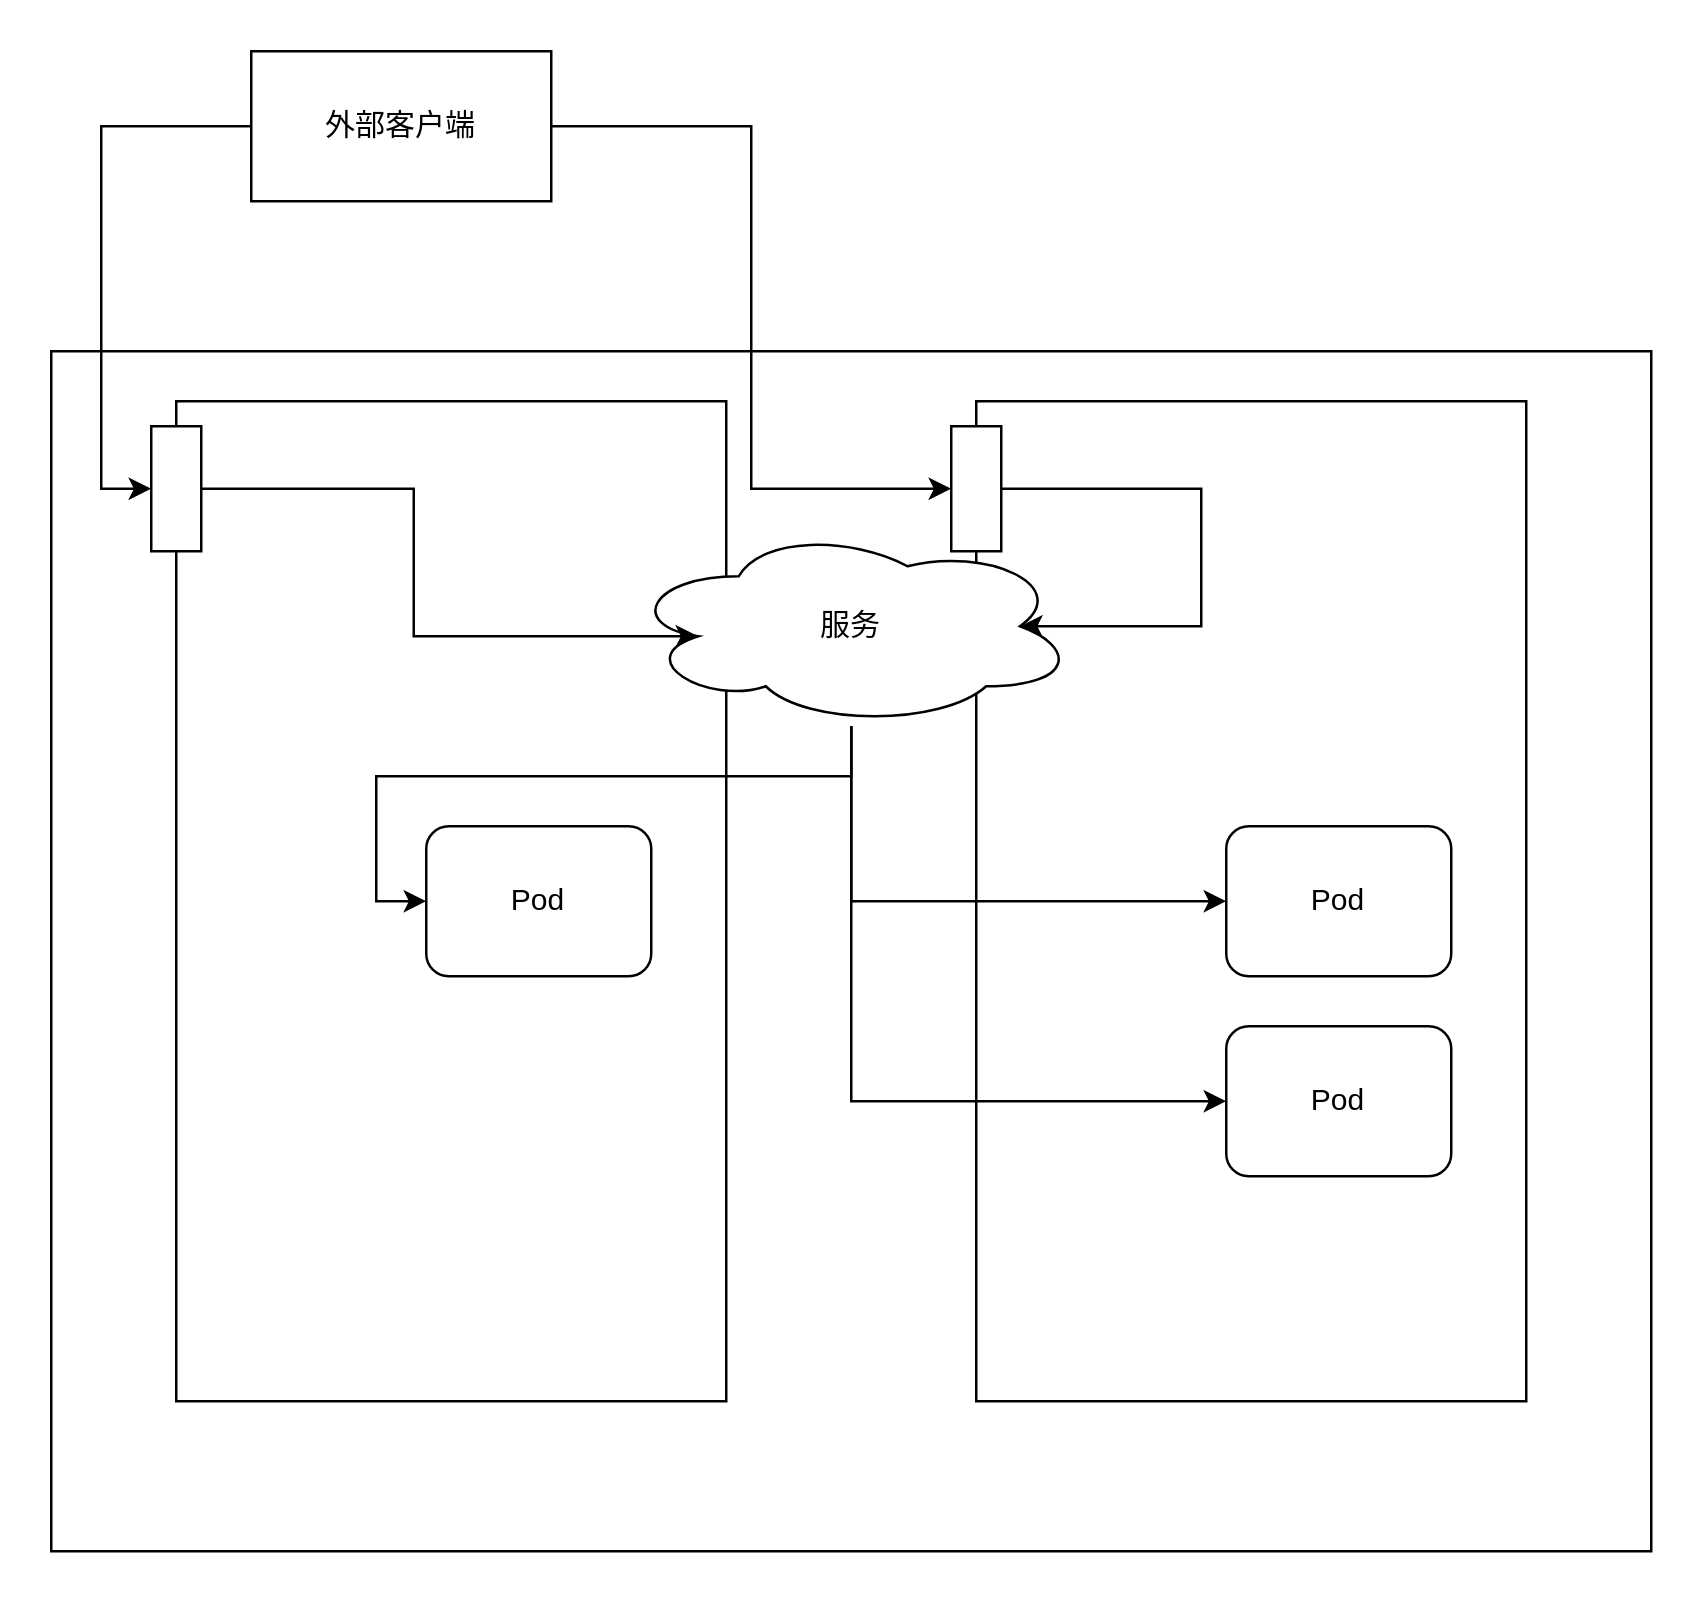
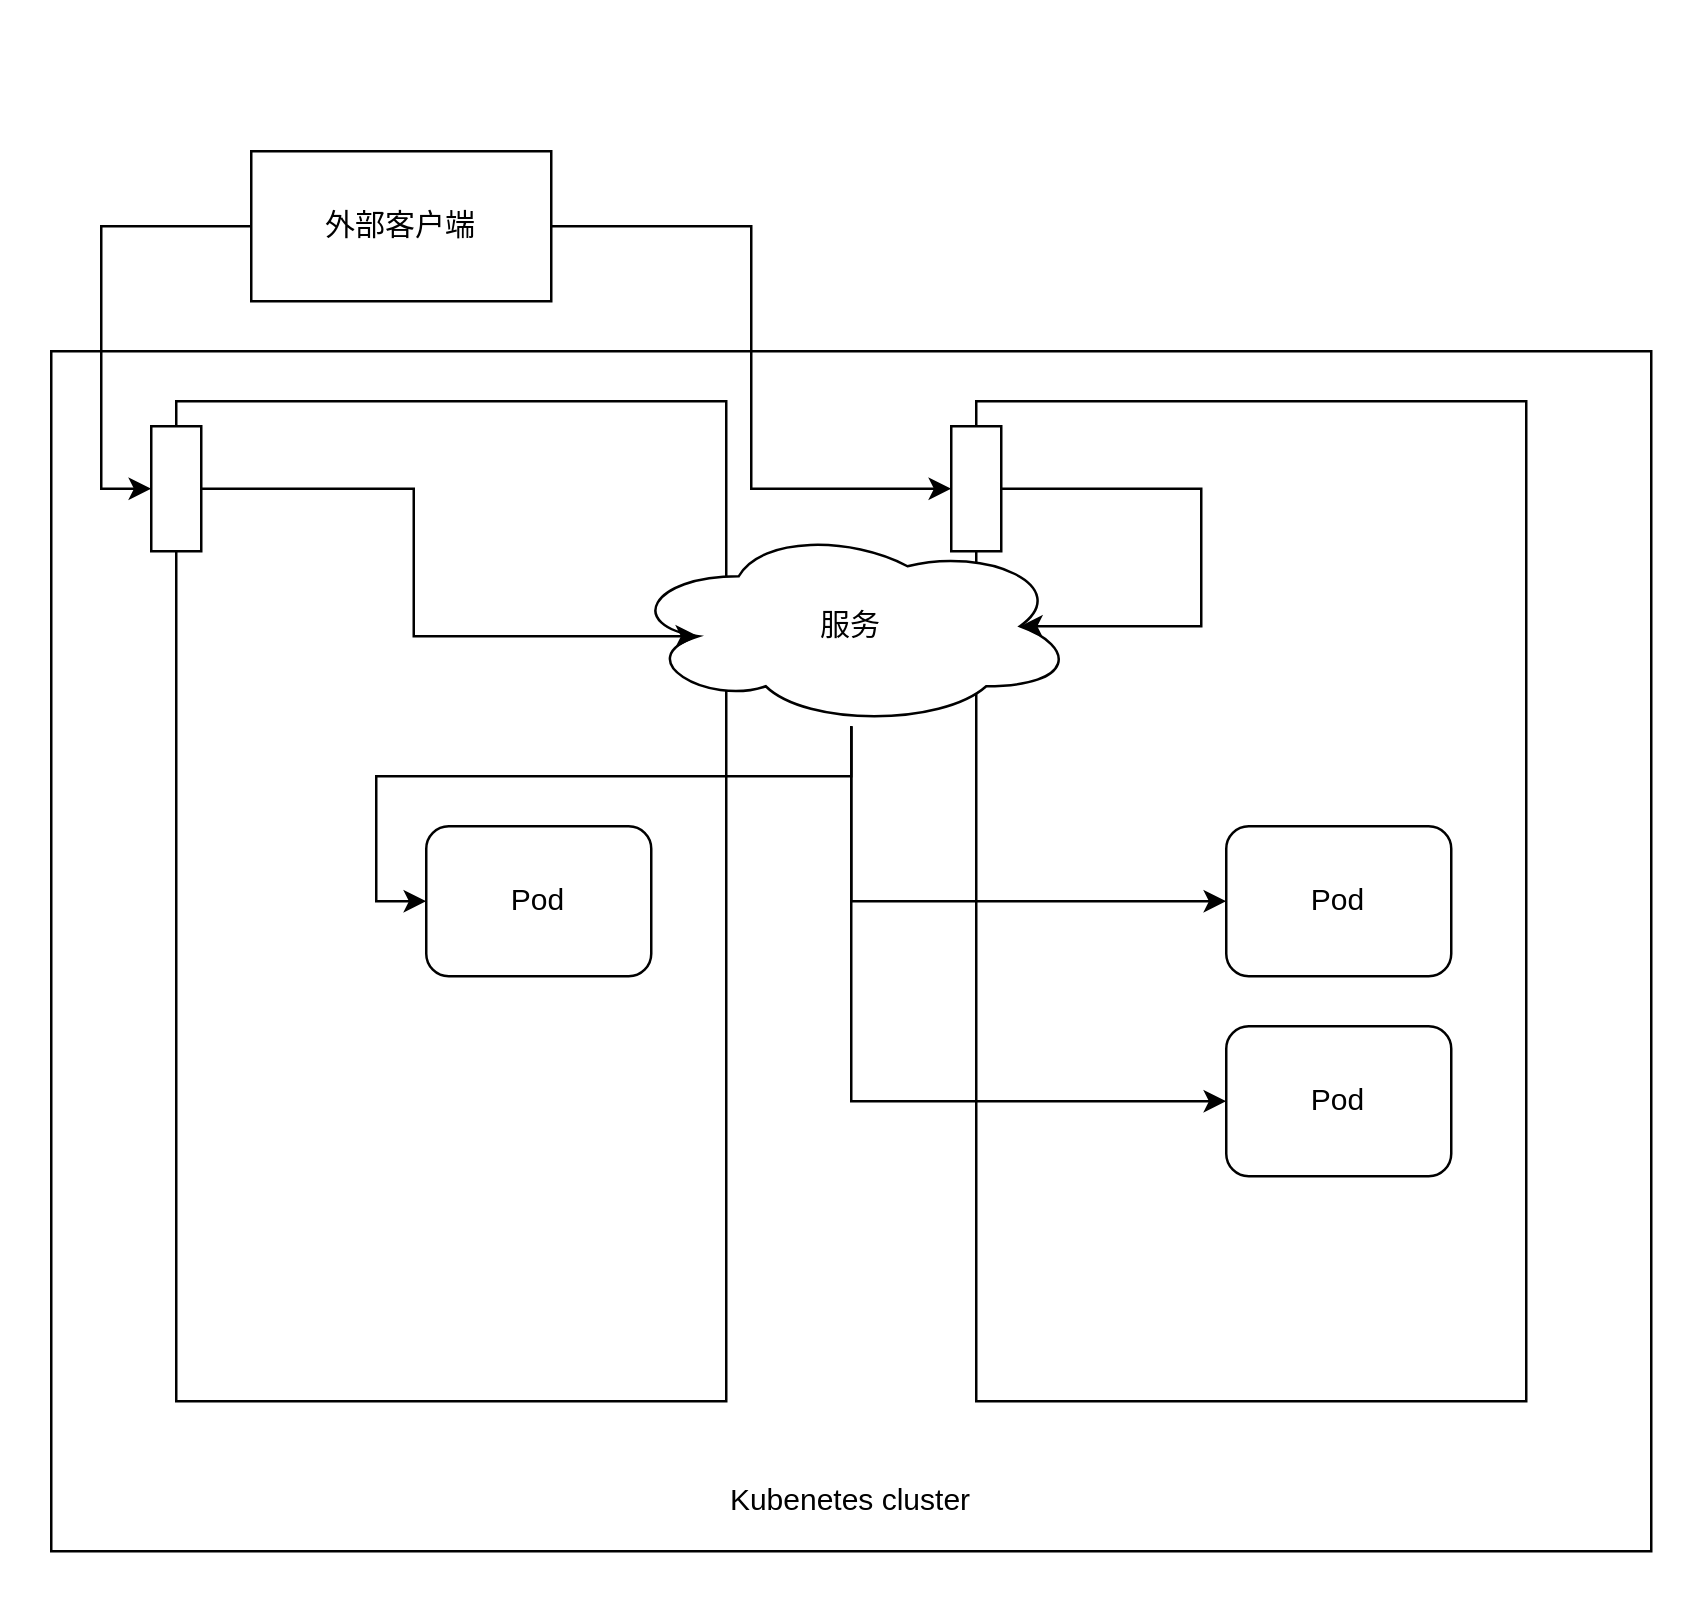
(401, 126) -> (401, 226)
none -> (851, 1501)
